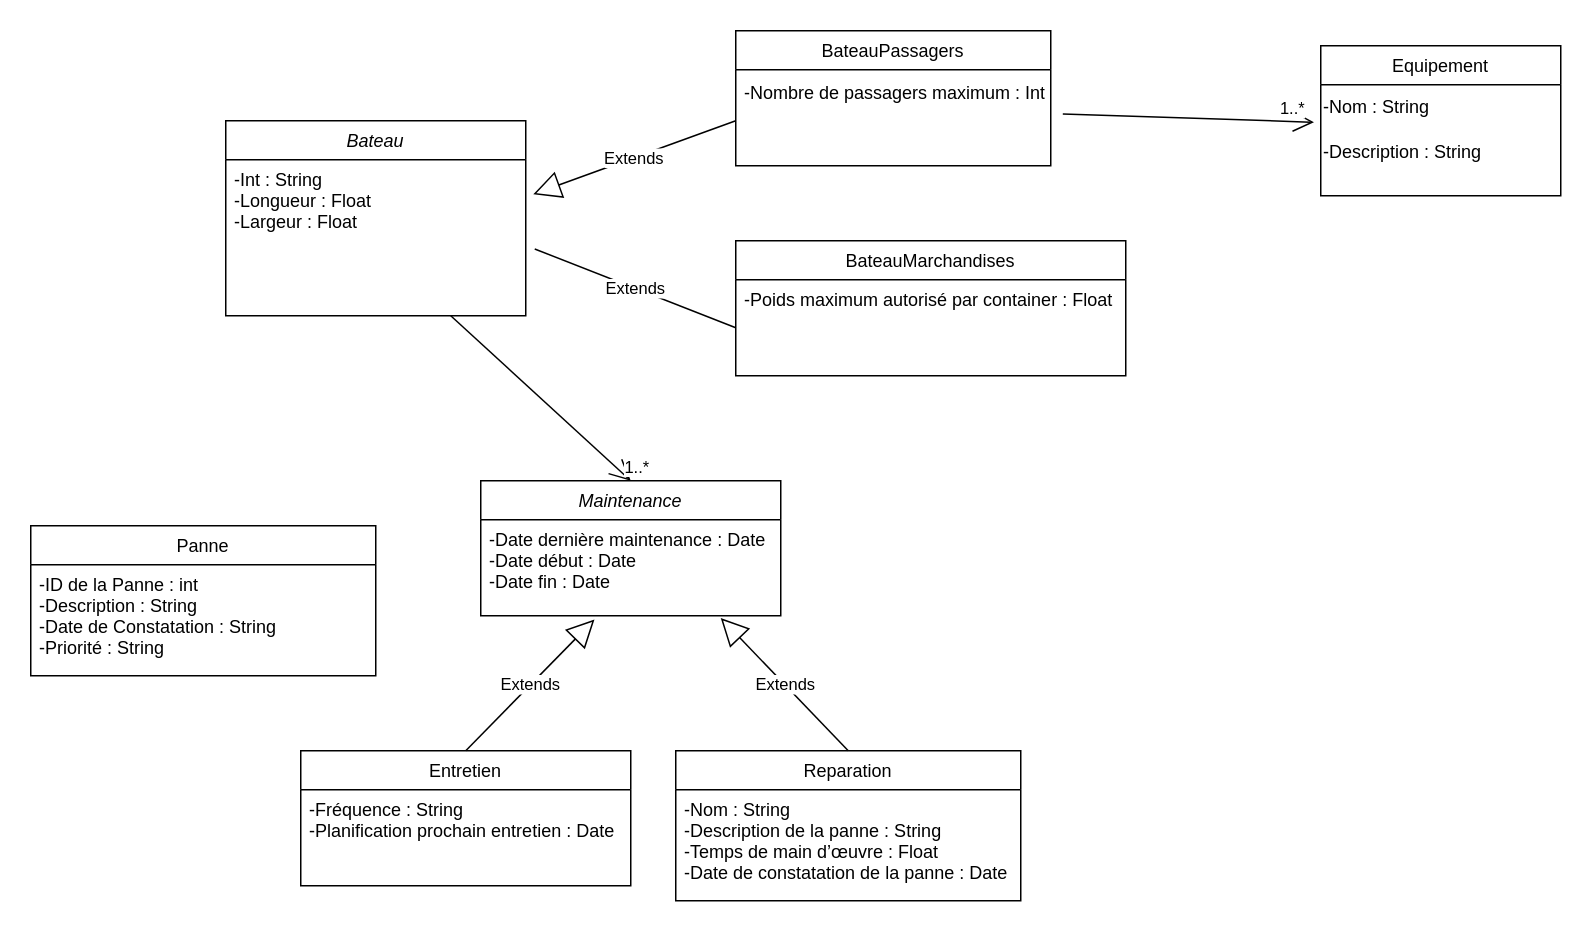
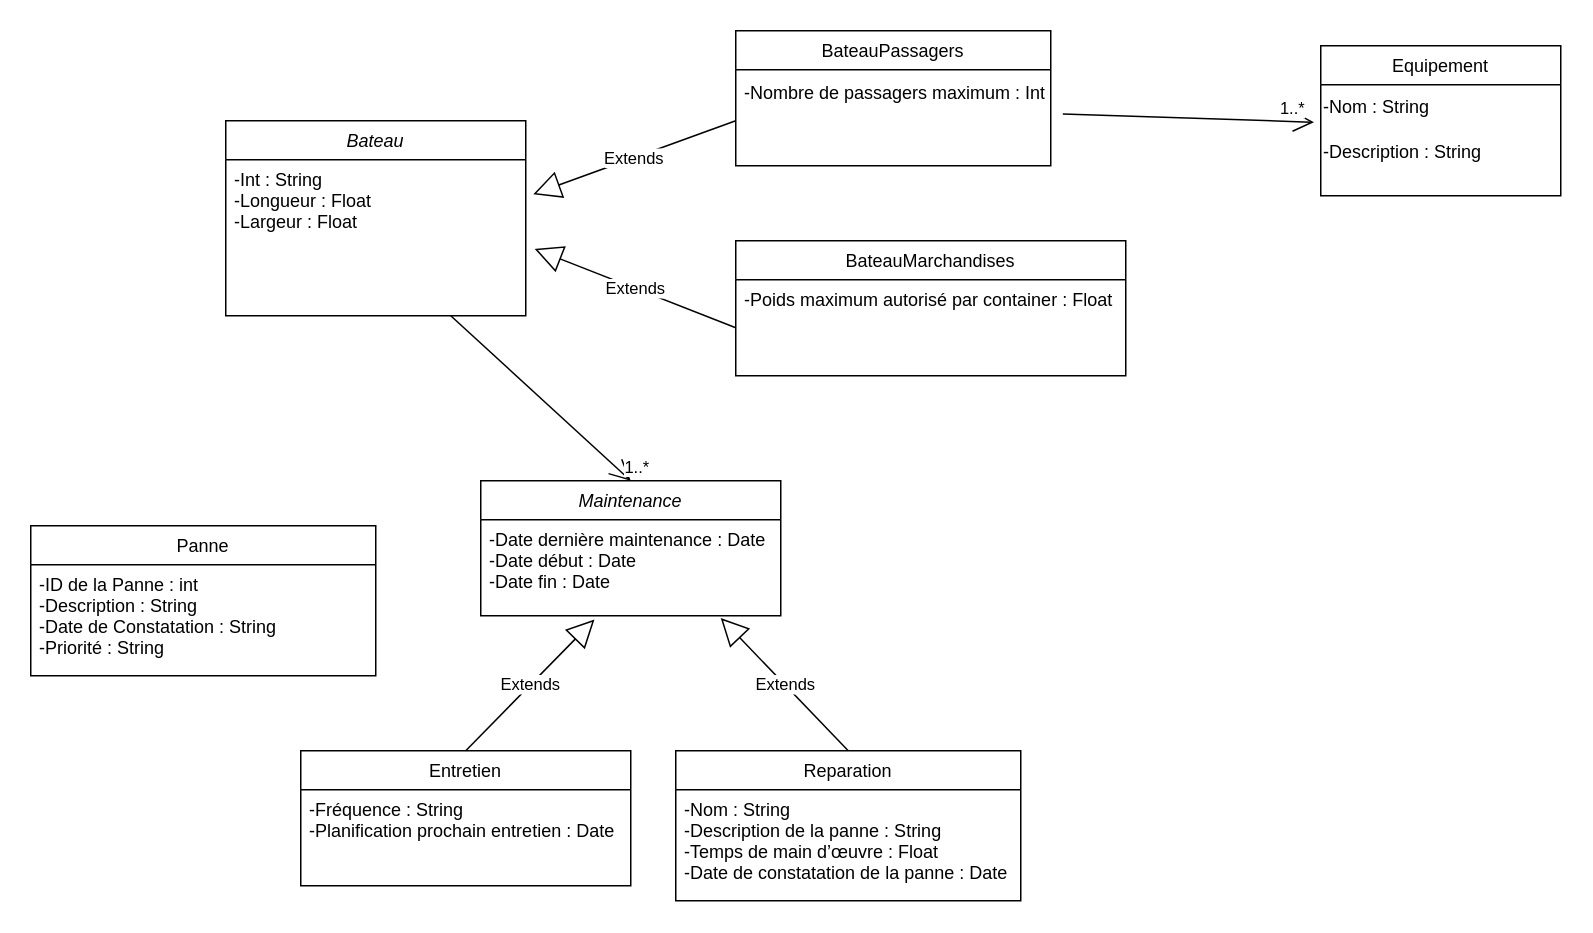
(548, 254) -> (561, 259)
